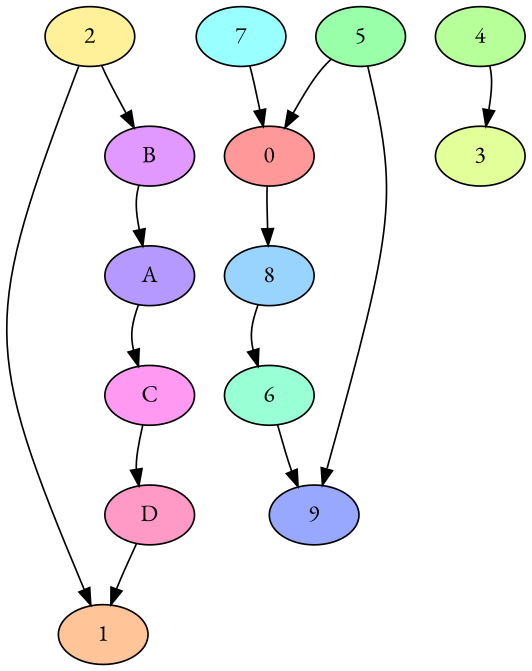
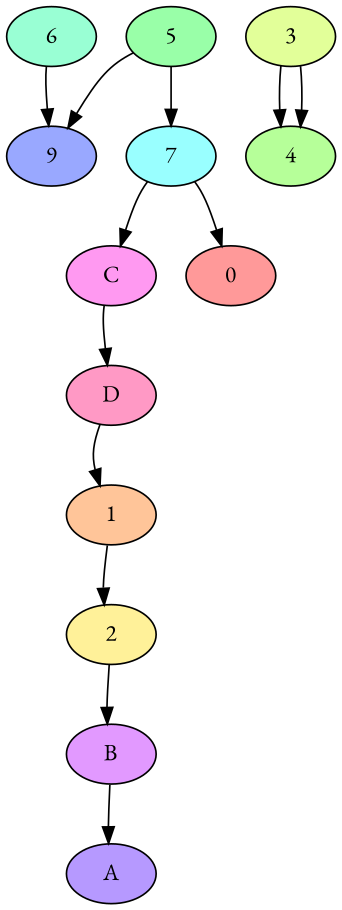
(310, 85) -> (171, 88)
none -> (302, 88)
(269, 276) -> none
(132, 327) -> (135, 205)
(7, 329) -> (105, 567)
